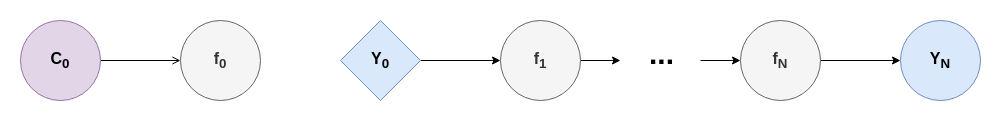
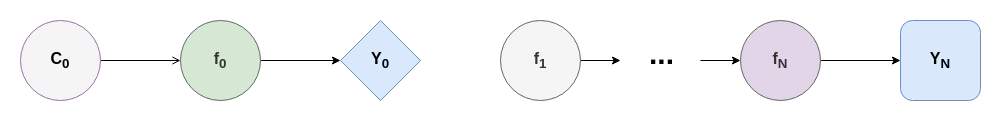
(61, 61) -> (61, 61)
(221, 61) -> (221, 61)
none -> (297, 61)
(457, 61) -> none
(781, 61) -> (781, 61)
(941, 61) -> (941, 61)
